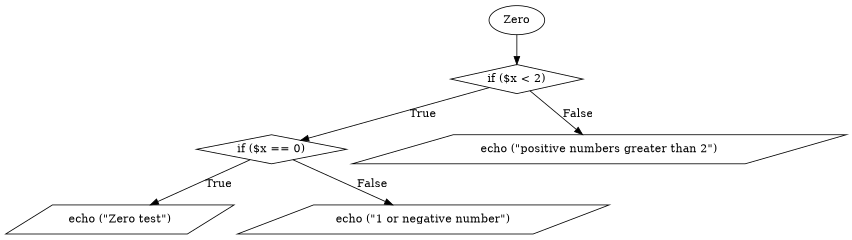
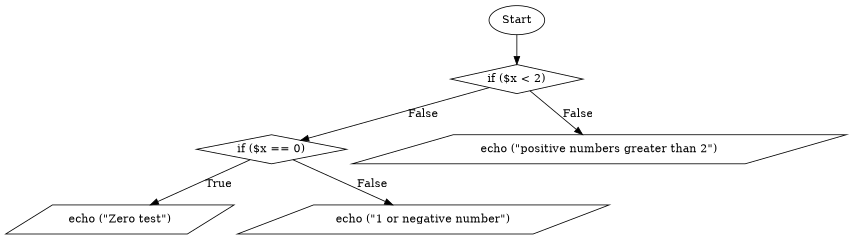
(517, 20) -> (517, 20)
(423, 114) -> (423, 114)
